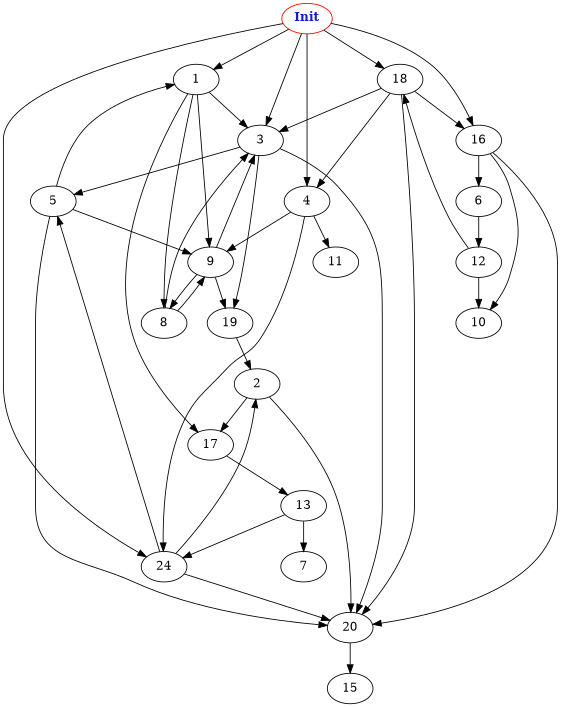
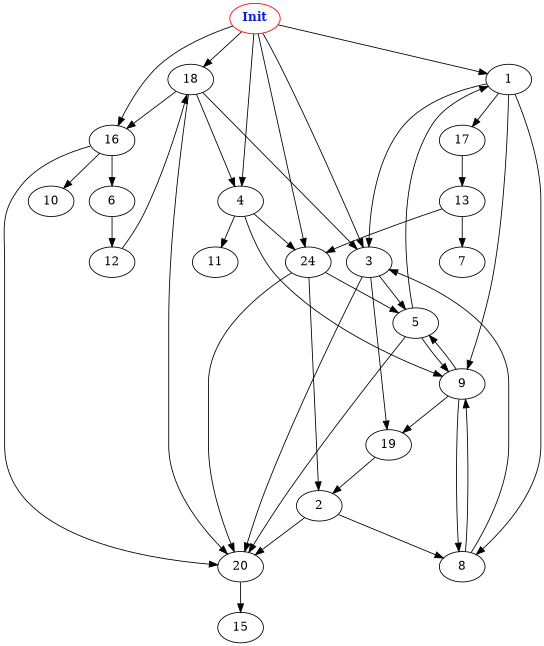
(234, 205) -> (446, 355)
(479, 289) -> none
(237, 411) -> (387, 535)
